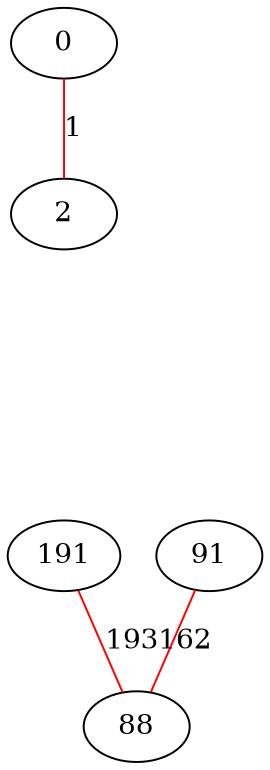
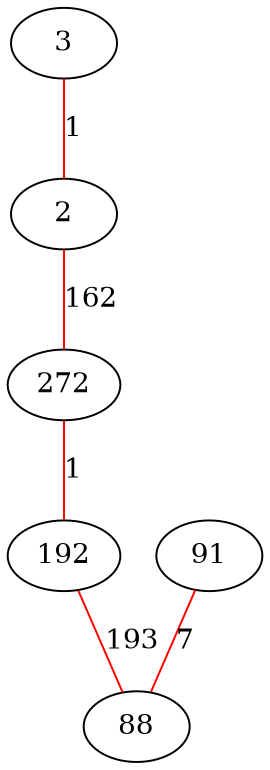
(64, 43) -> (64, 43)
none -> (64, 385)
(64, 556) -> (64, 556)
(186, 641) -> (186, 641)
